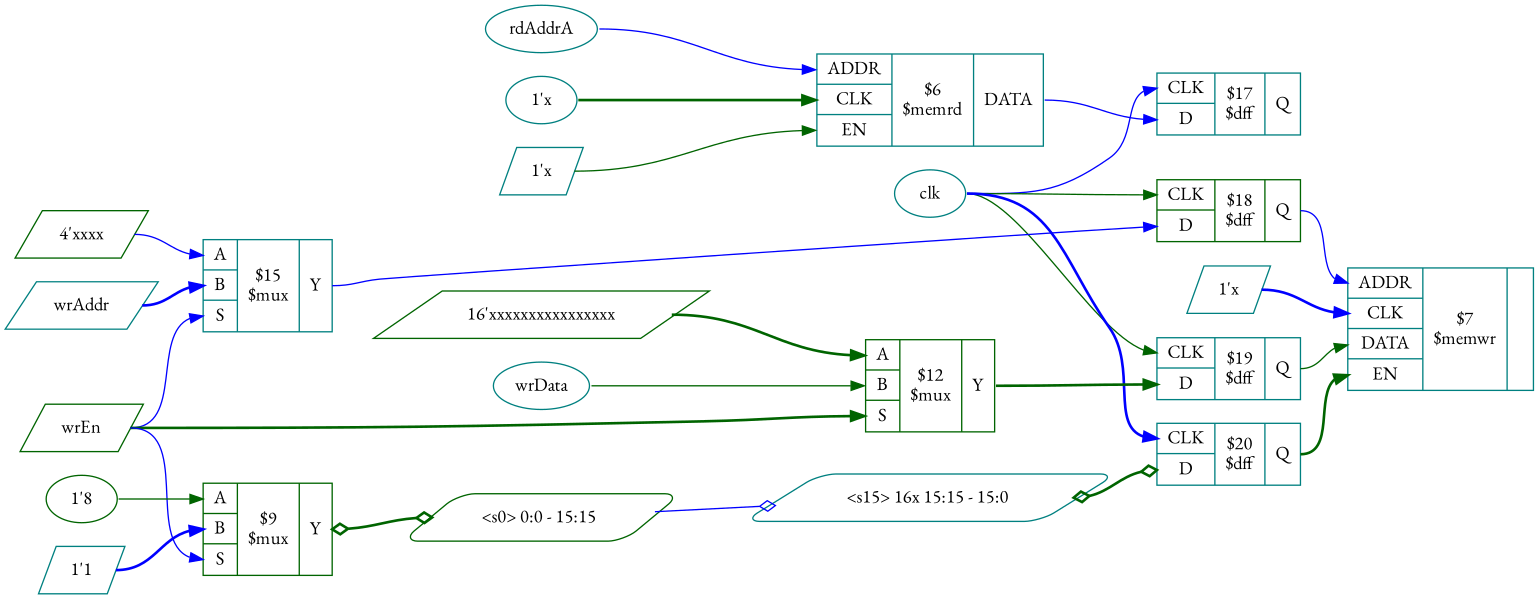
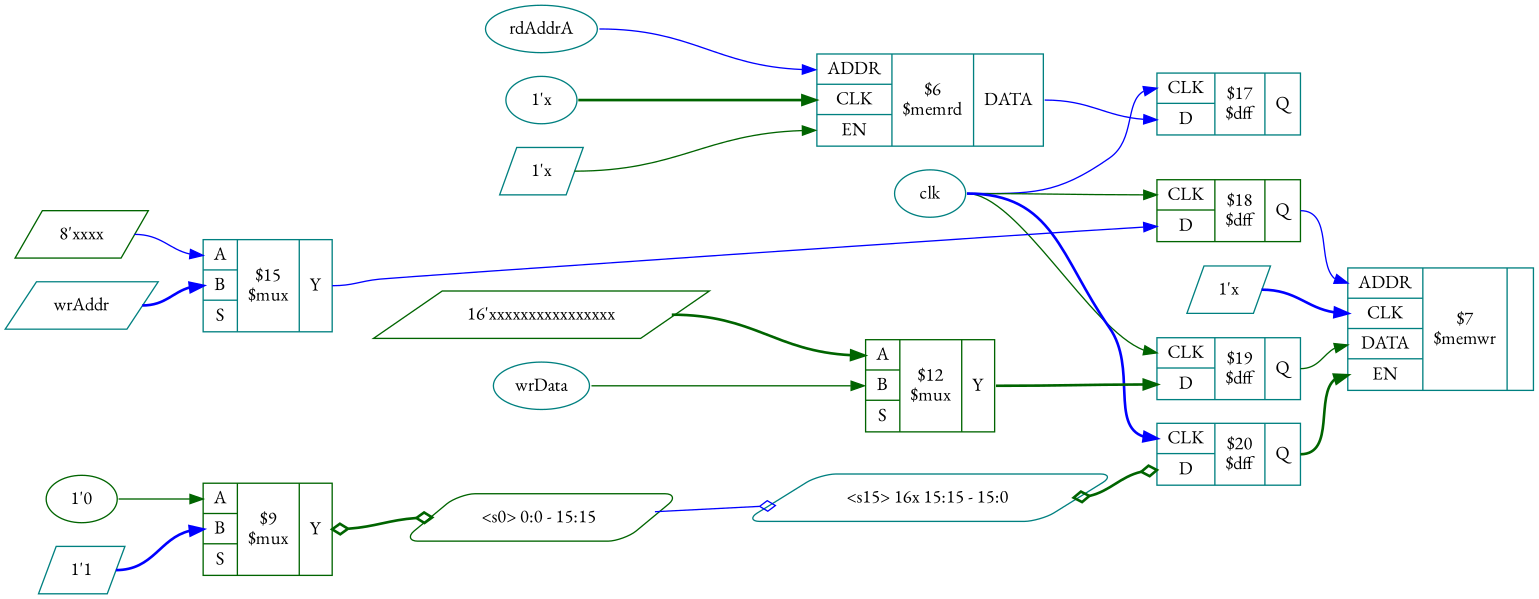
(82, 234) -> (82, 234)
(82, 428) -> none
(82, 499) -> (82, 499)
